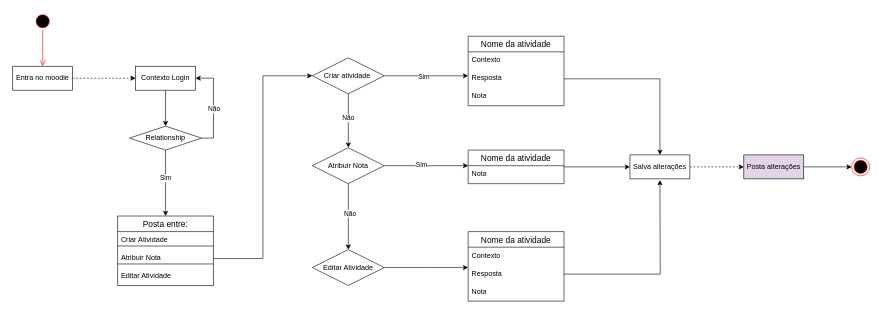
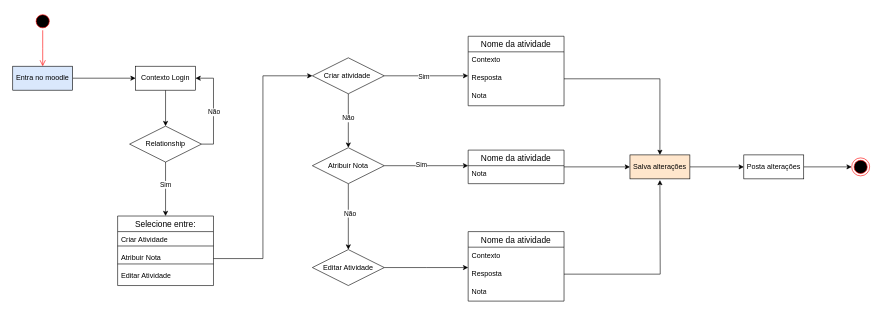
(42, 78) -> (42, 78)
(101, 78) -> (101, 78)
(165, 138) -> (165, 144)
(660, 167) -> (660, 167)
(715, 167) -> (715, 167)
(774, 167) -> (774, 167)
(165, 225) -> (165, 225)
